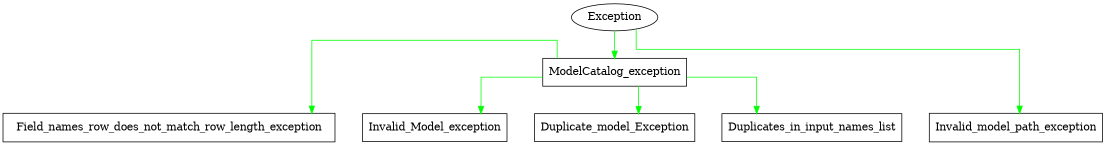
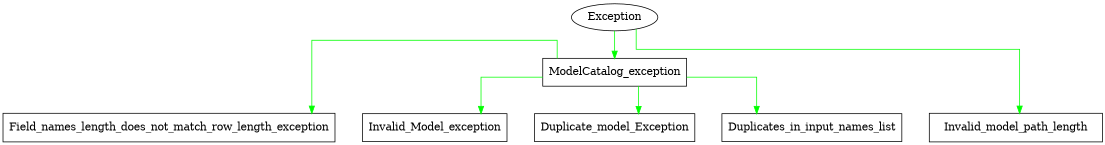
(169, 128) -> (169, 128)
(1016, 128) -> (1016, 128)
